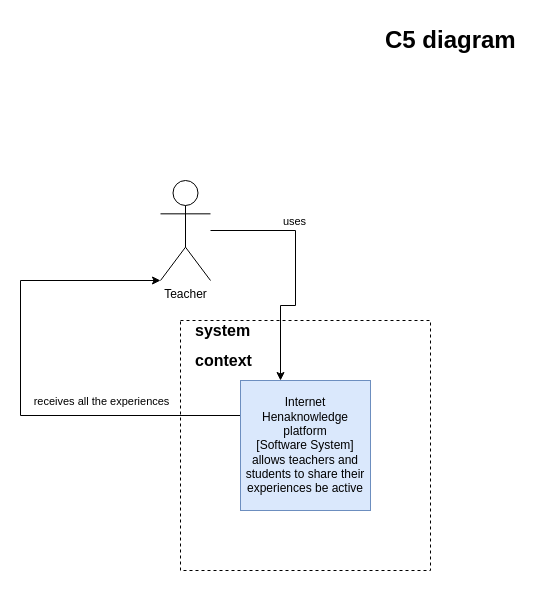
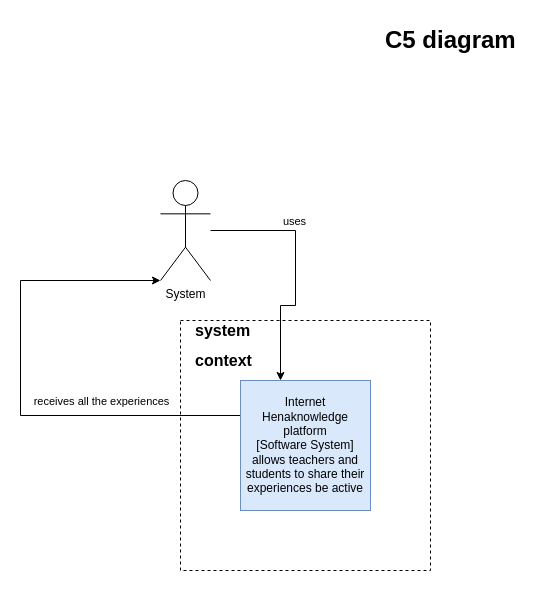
(186, 295) -> (186, 295)
